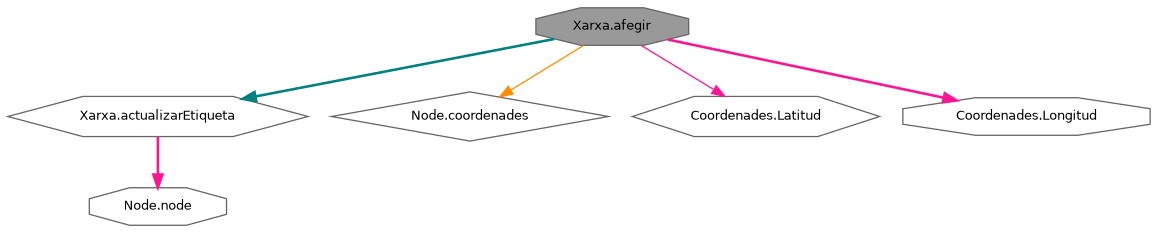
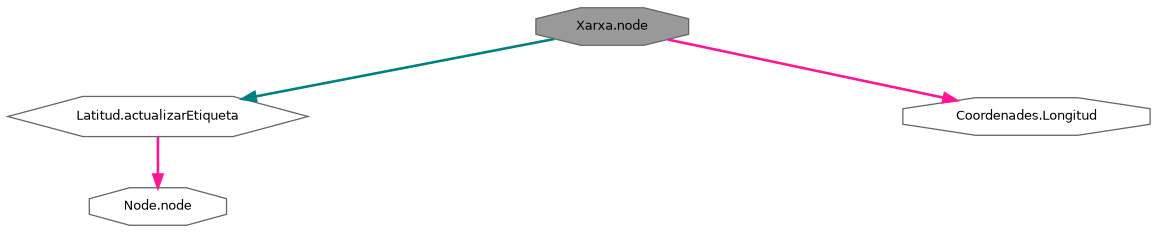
(612, 27) -> (612, 27)
(158, 117) -> (158, 117)
(470, 117) -> none
(756, 117) -> none
